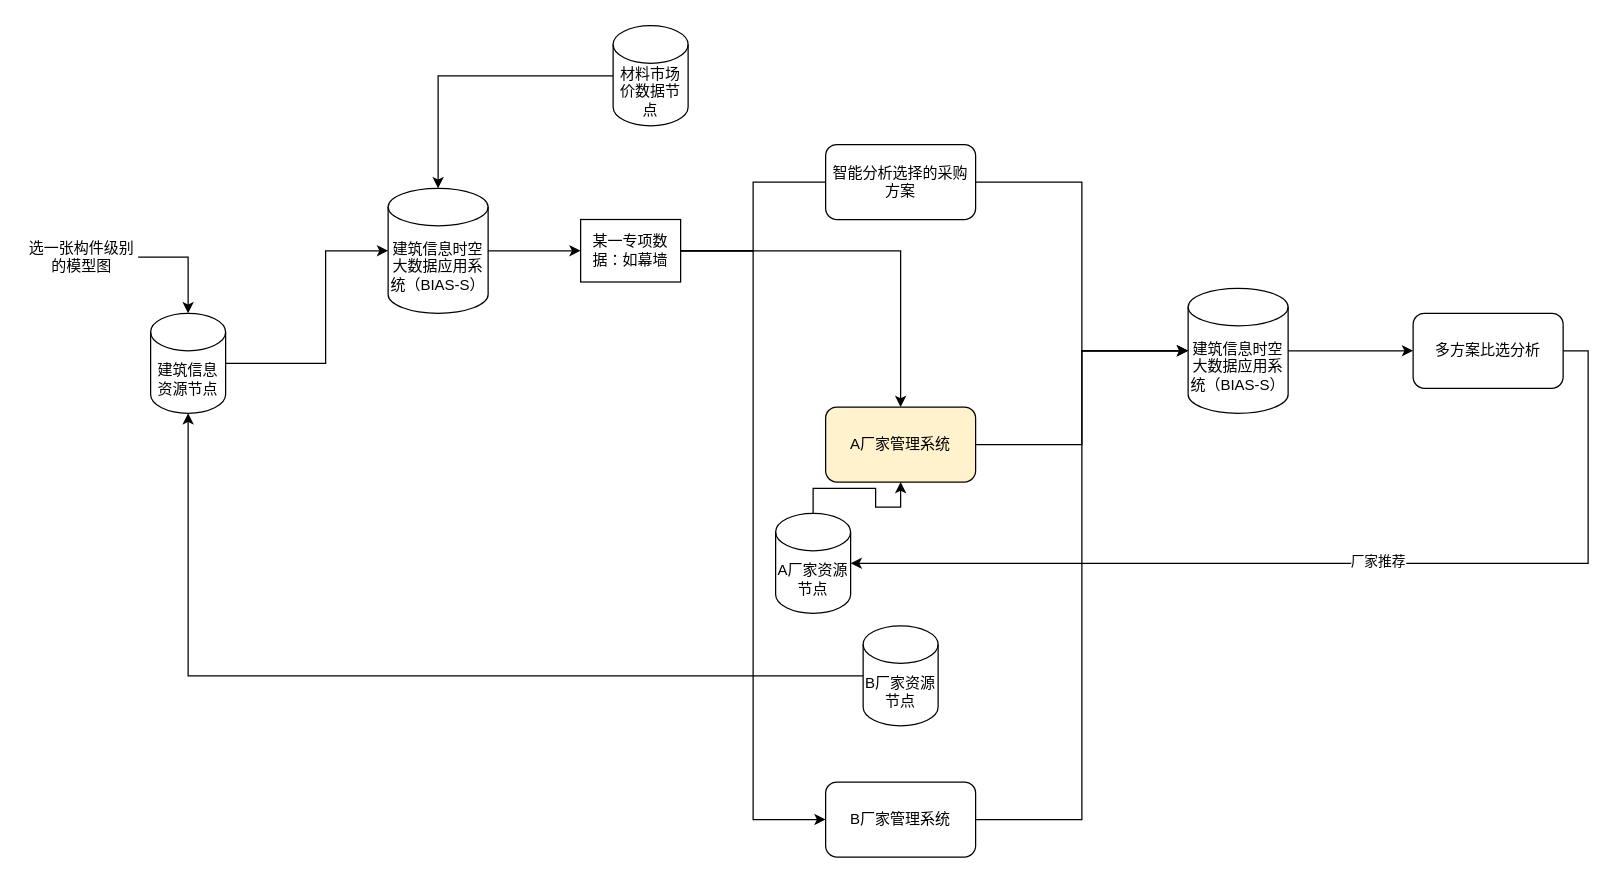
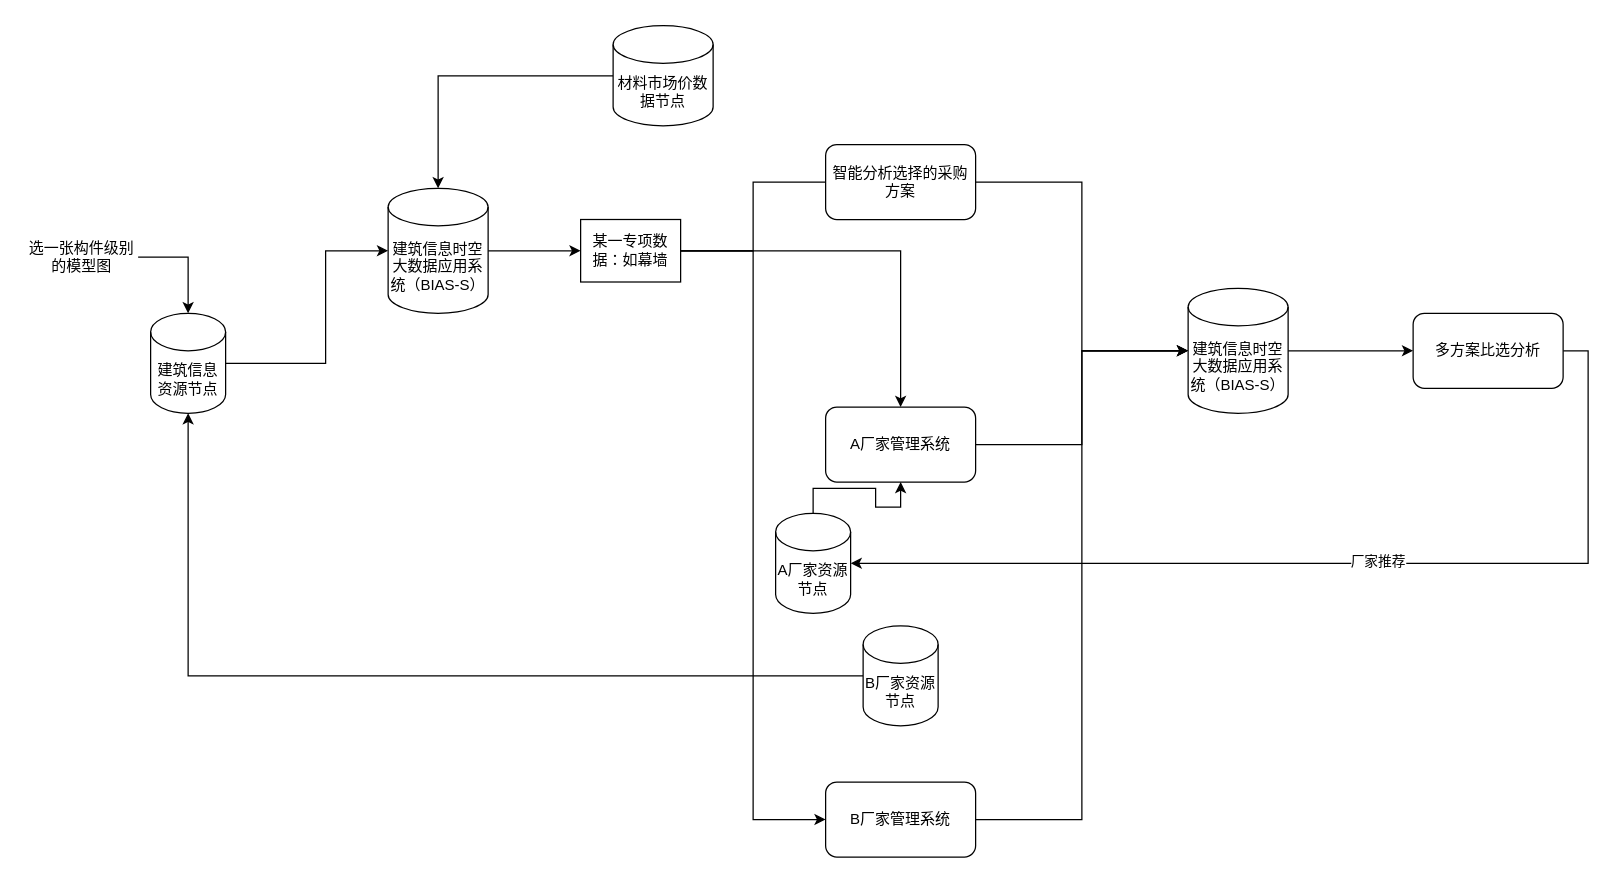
(651, 76) -> (663, 76)
(901, 444) -> (901, 444)
